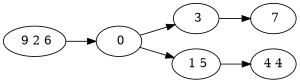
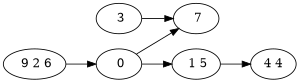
(153, 31) -> (154, 43)
